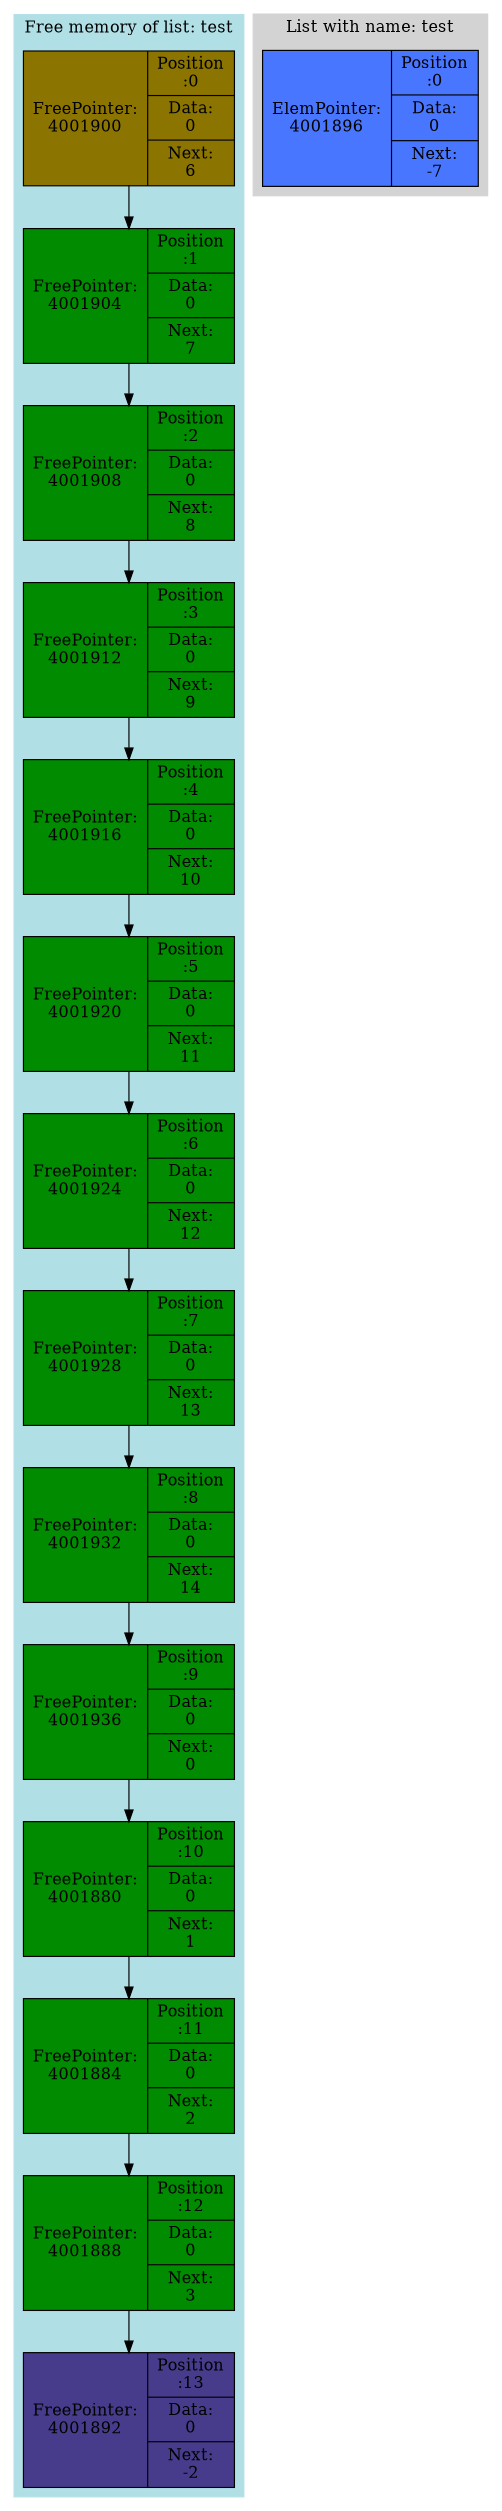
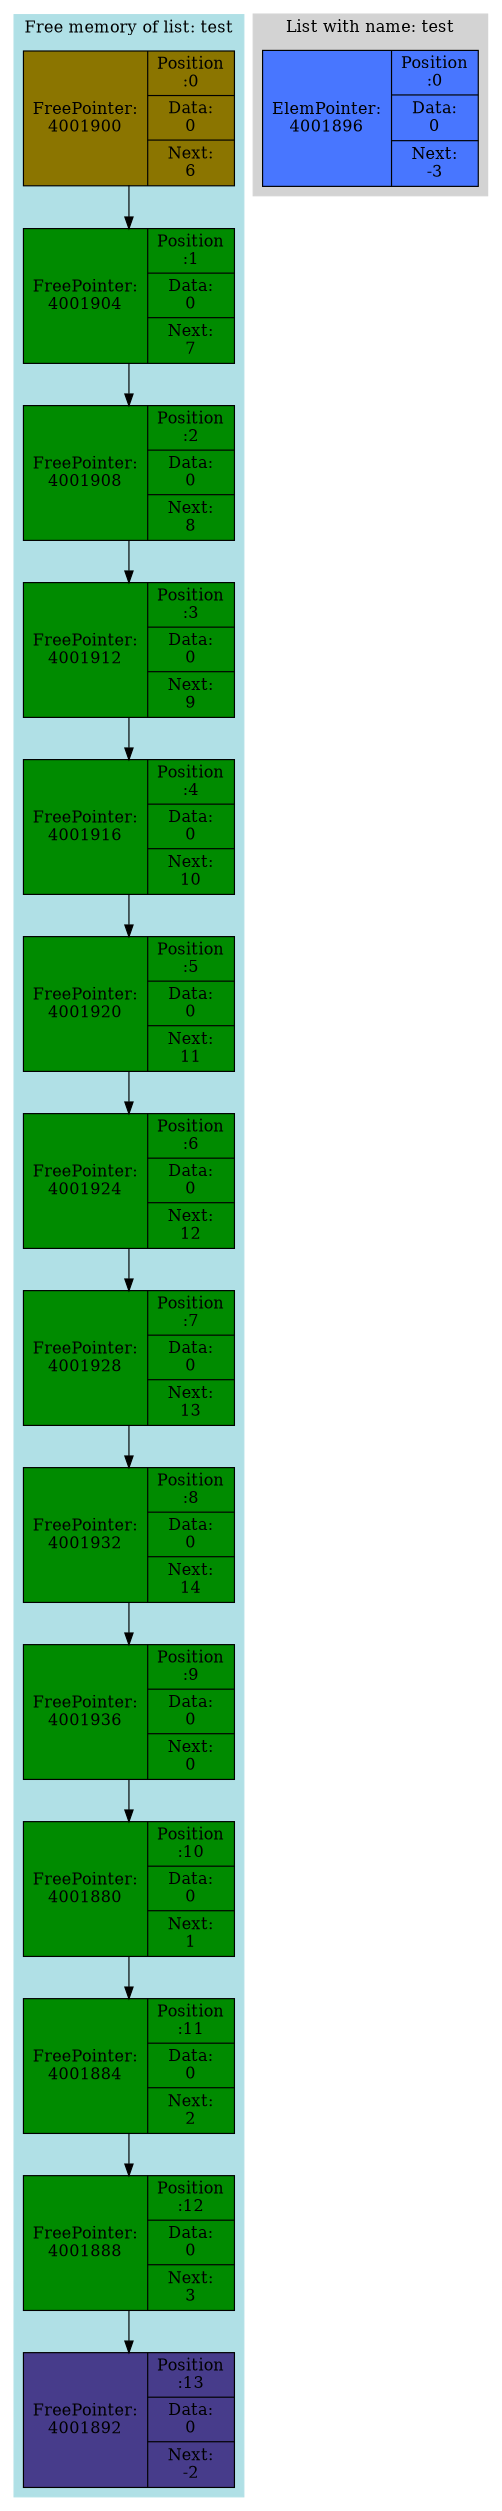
(435, 172) -> (435, 172)
